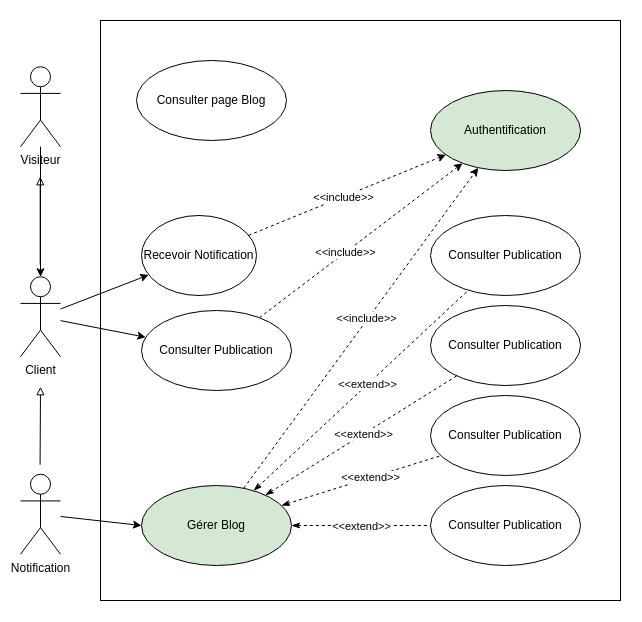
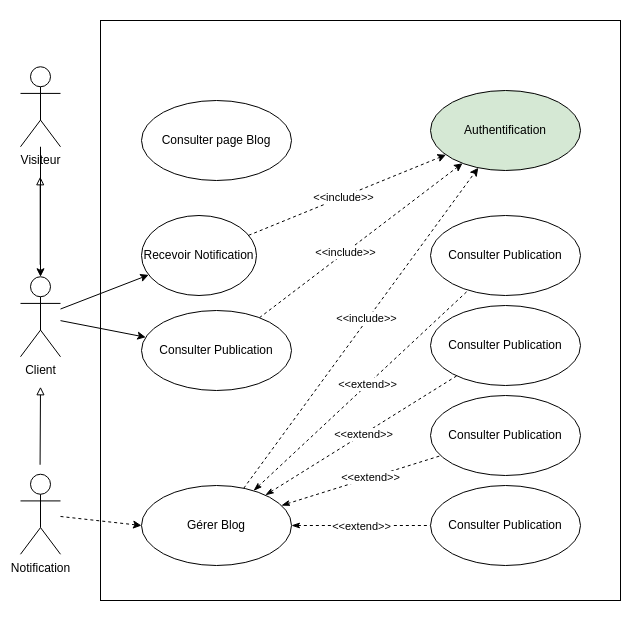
(212, 101) -> (217, 141)
(97, 521) -> (97, 521)
(217, 526) -> (217, 526)
